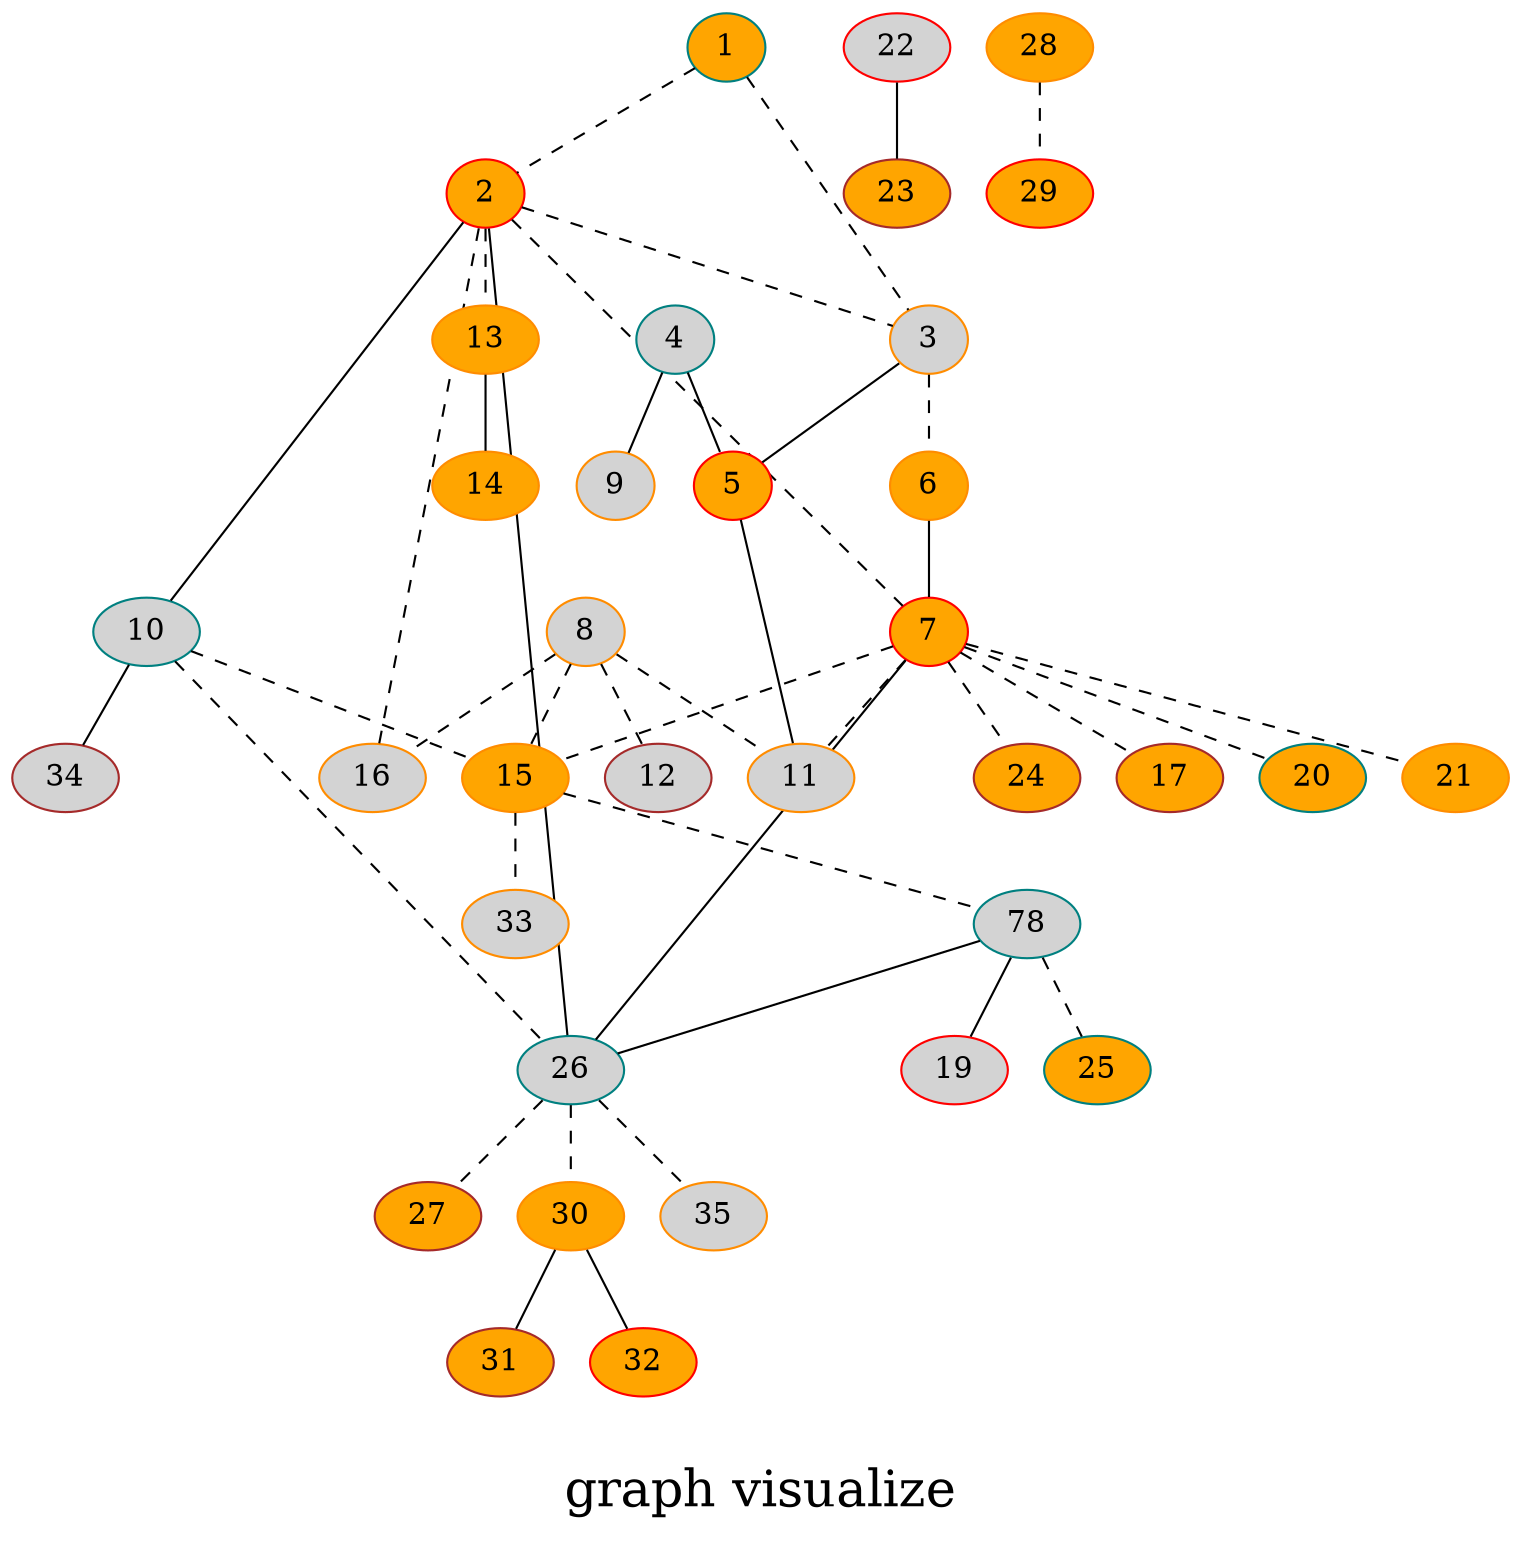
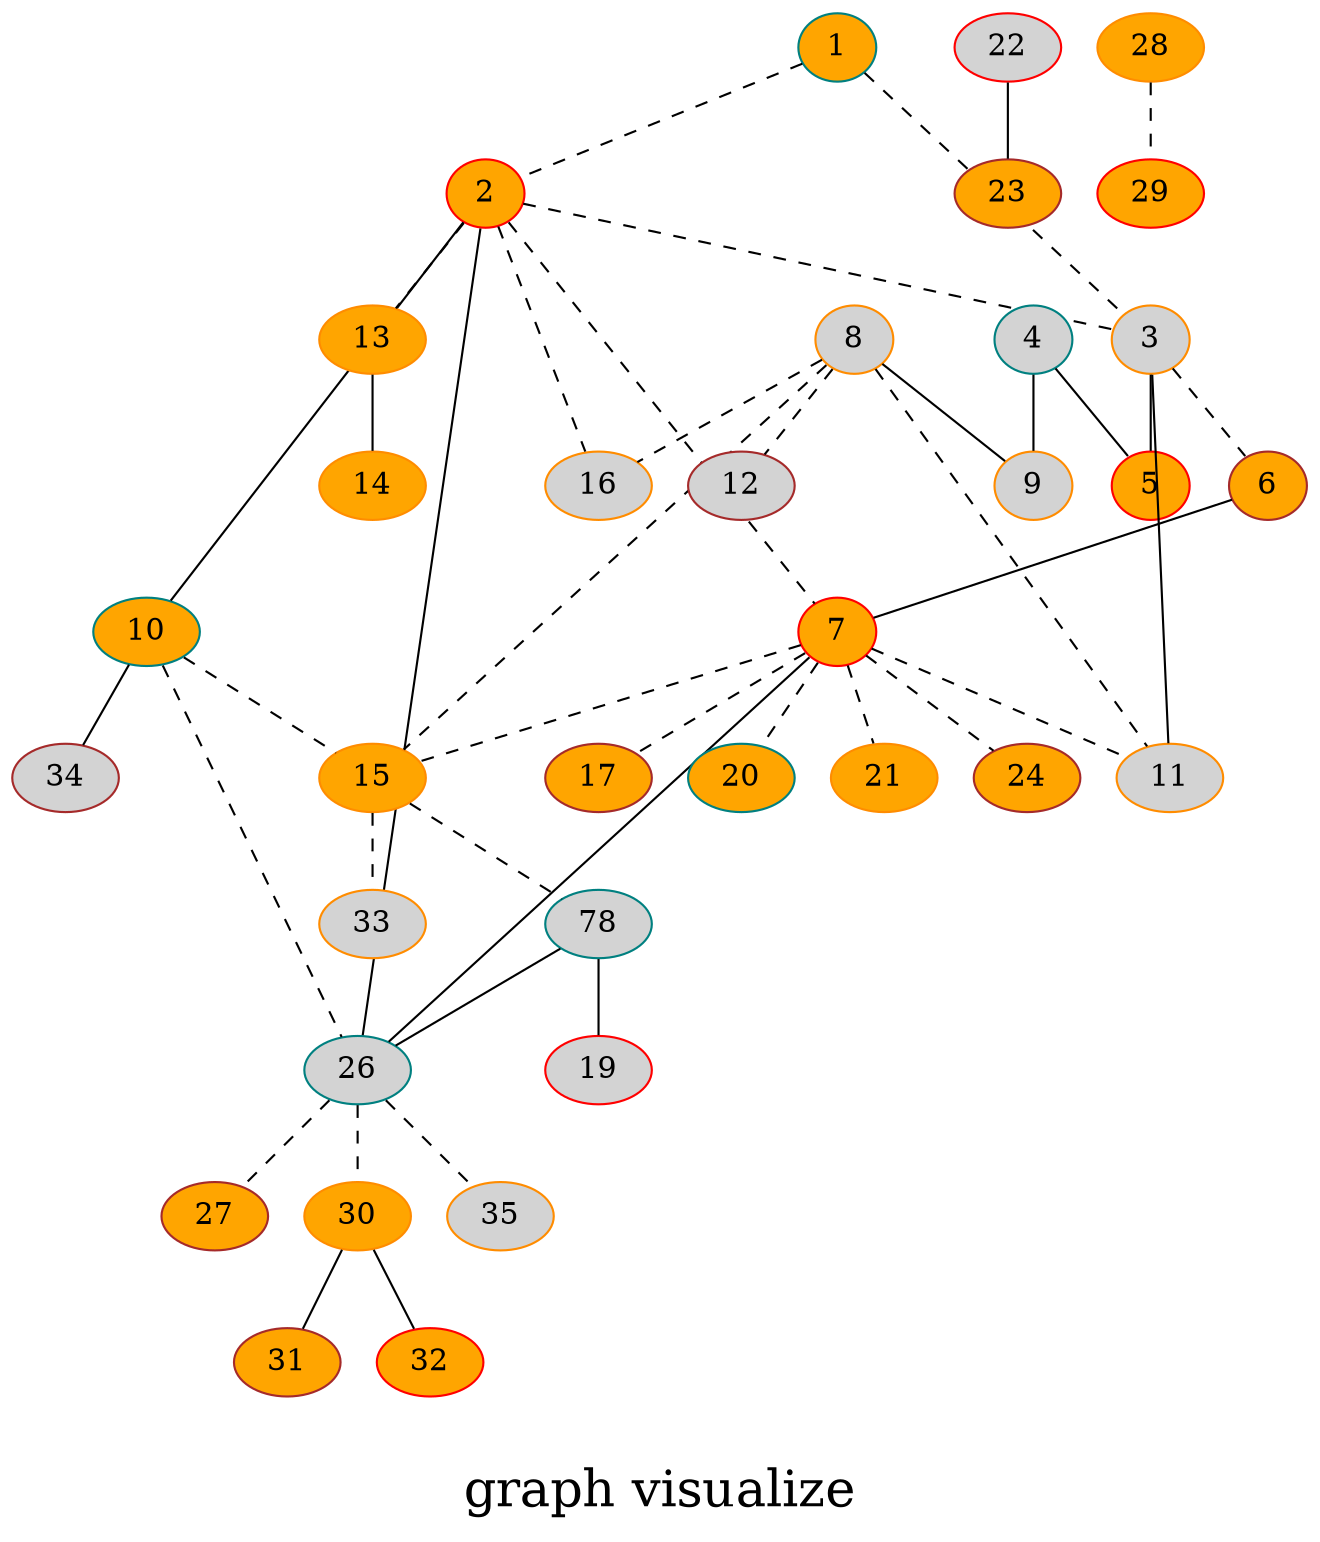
none -> (944, 413)
(929, 486) -> (1268, 486)
(147, 632) -> (147, 632)
(767, 632) -> (1160, 559)
(1097, 1070) -> none
